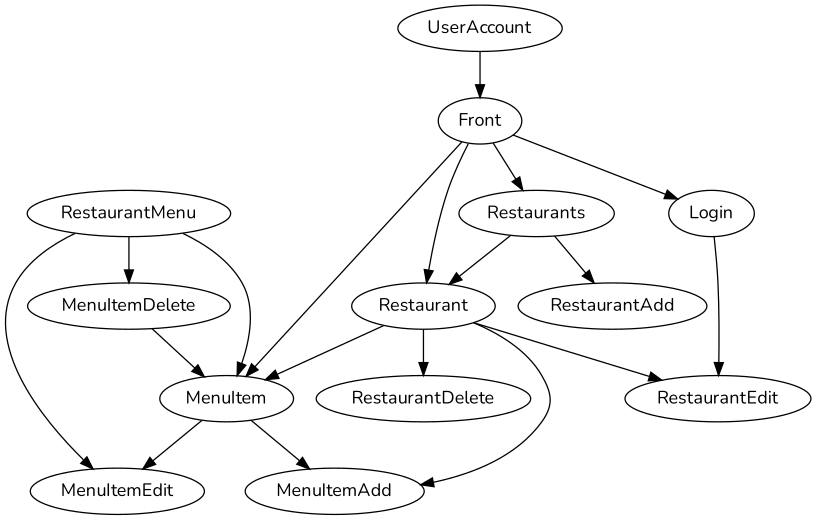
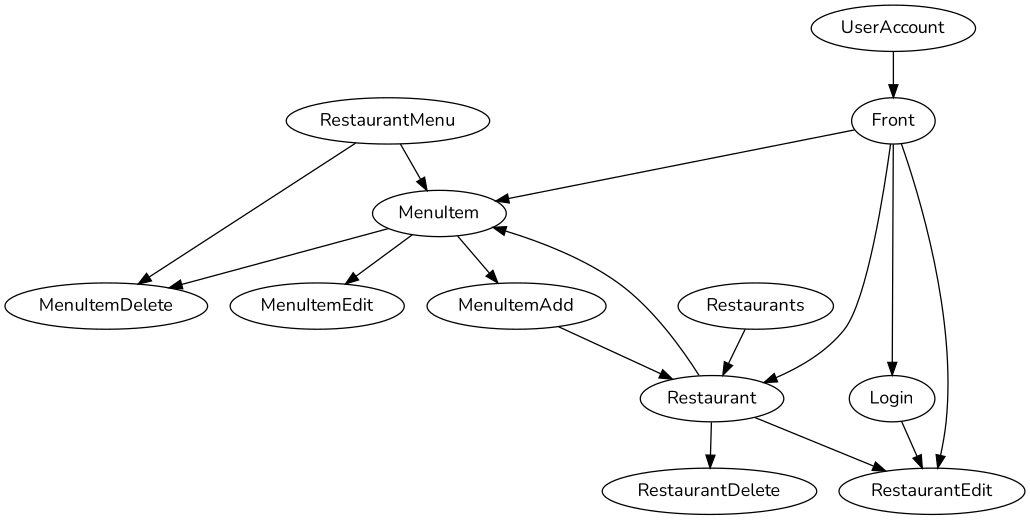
(504, 161) -> (941, 297)
(613, 306) -> none
(9, 343) -> none
(173, 348) -> (285, 256)
(545, 417) -> (610, 350)
